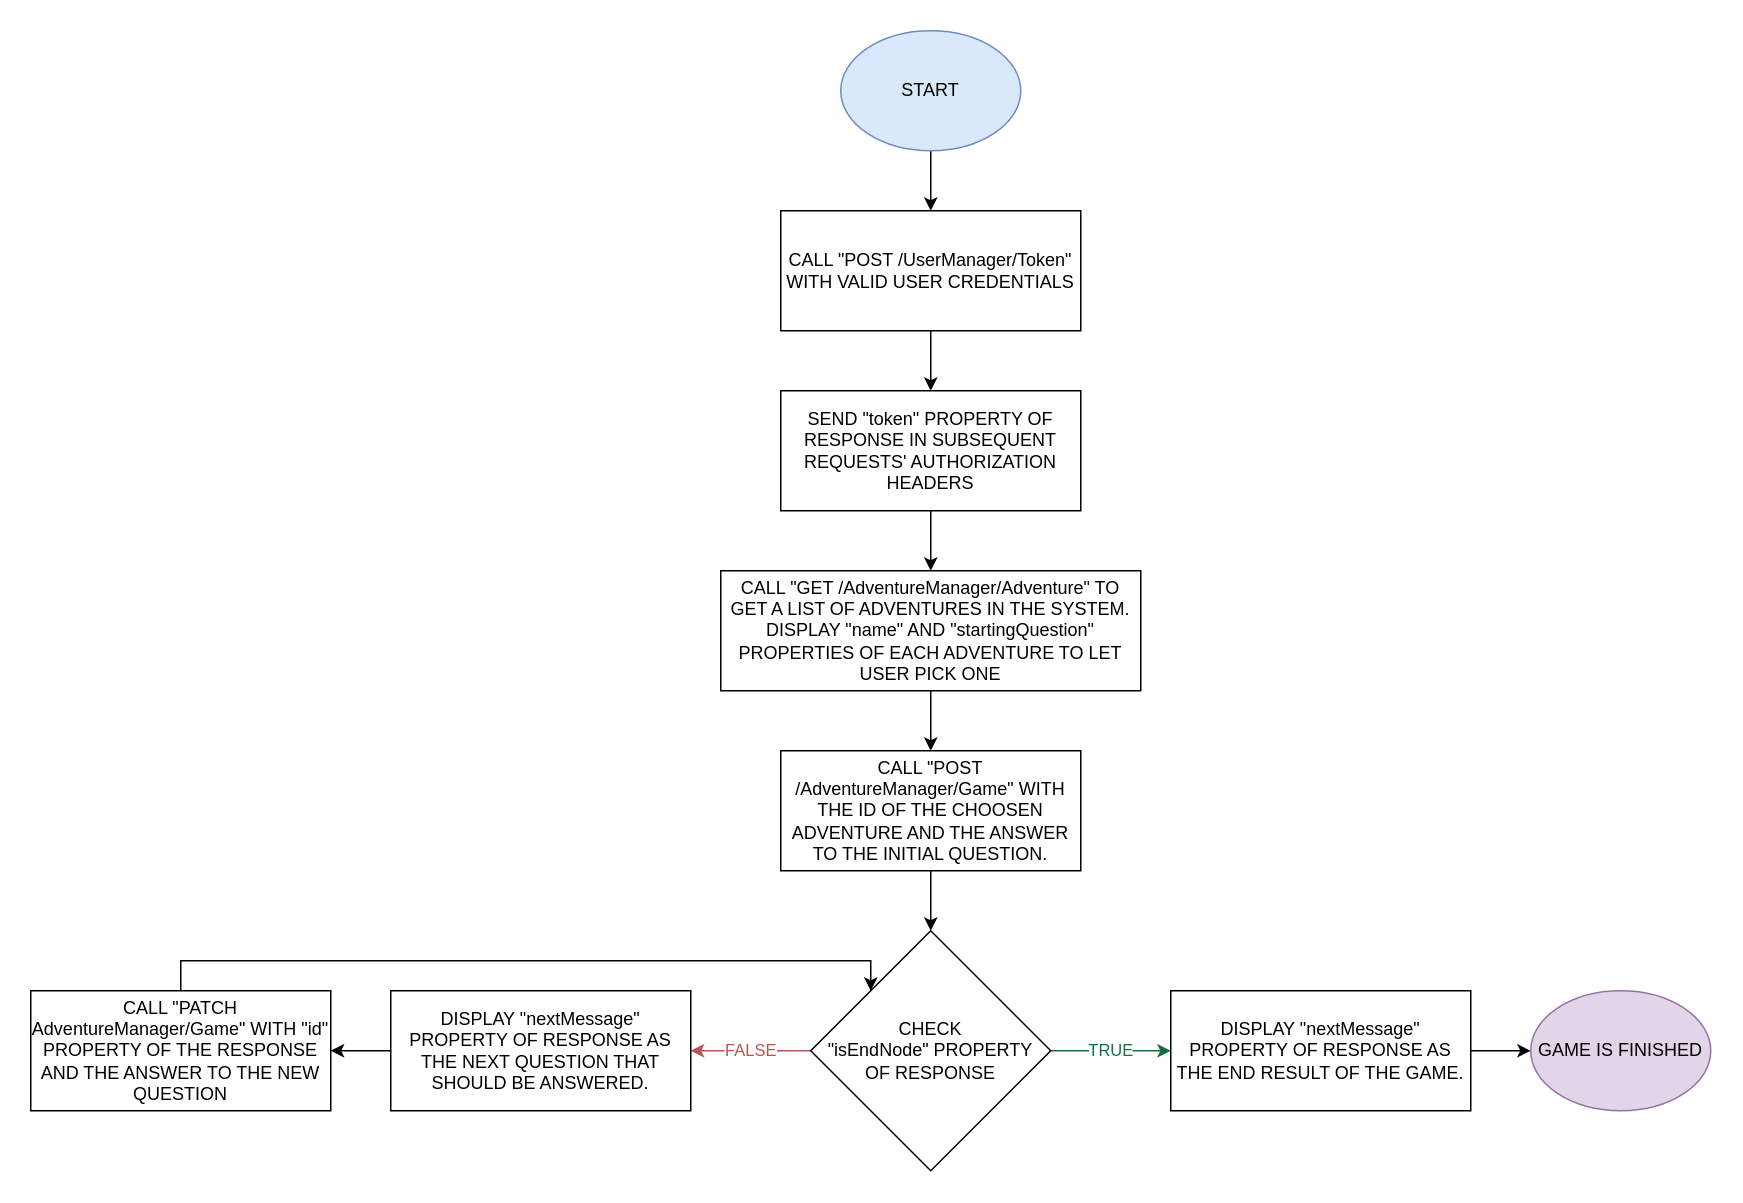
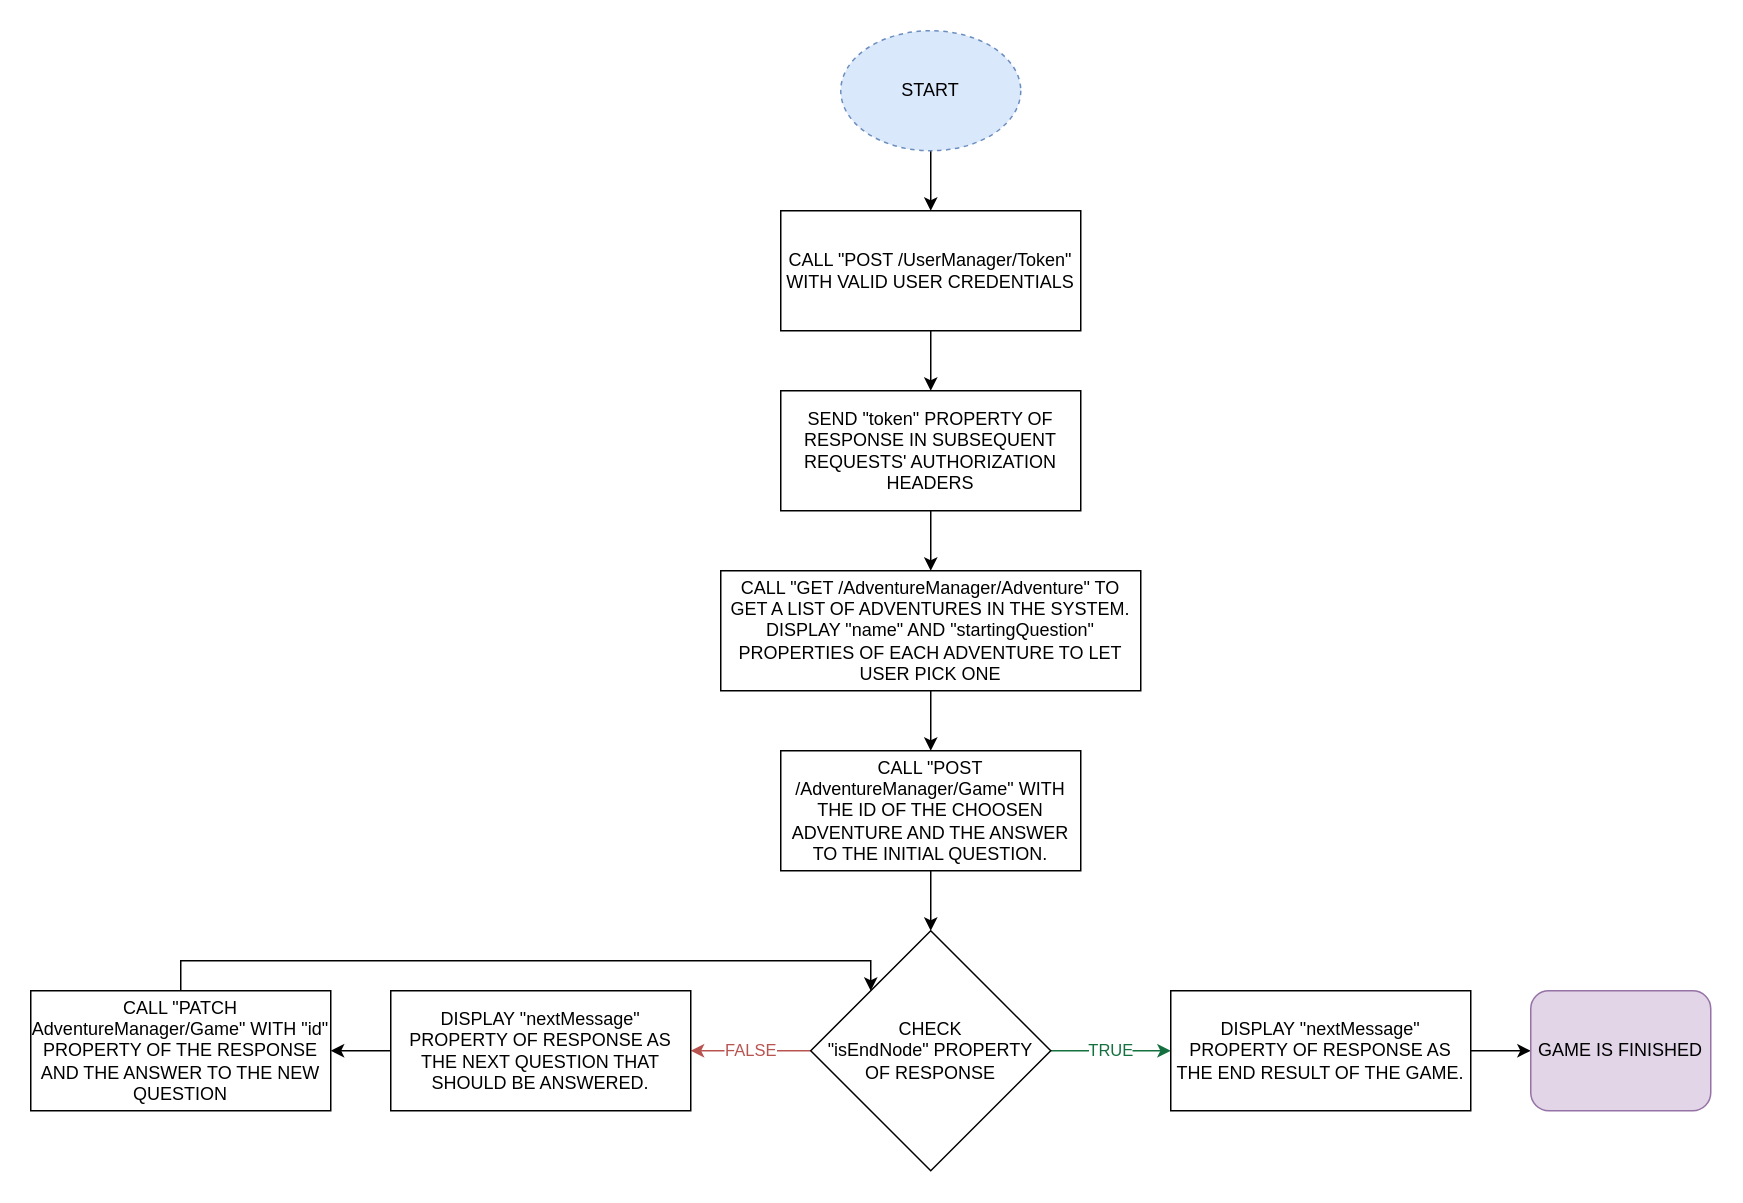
(931, 91) -> (931, 91)
(1621, 1051) -> (1621, 1051)
